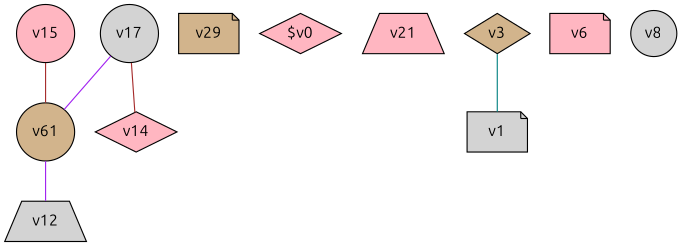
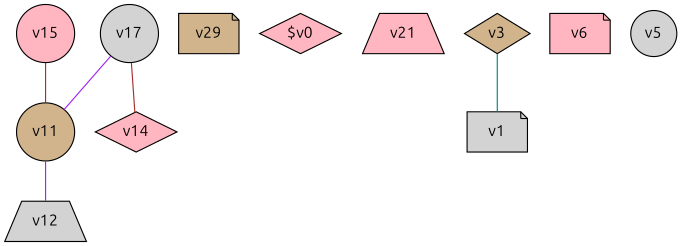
(654, 34) -> (654, 34)
(46, 132) -> (46, 132)
